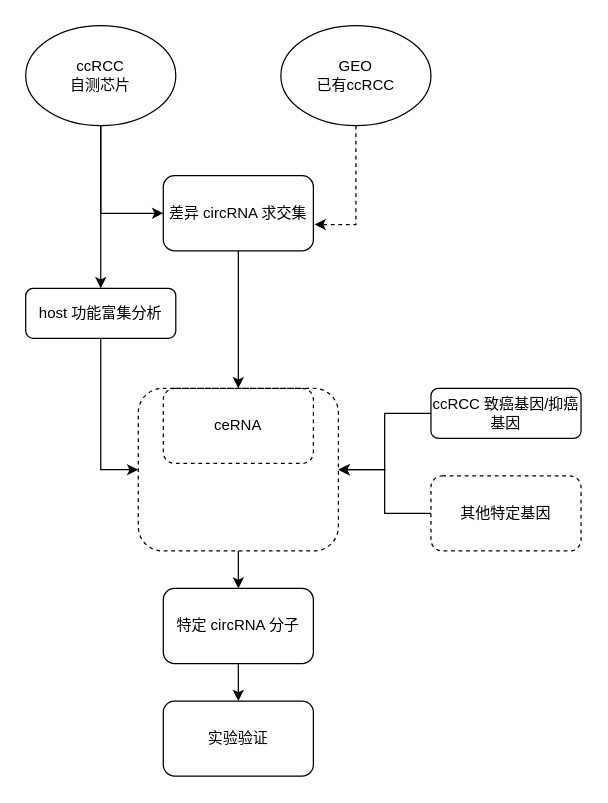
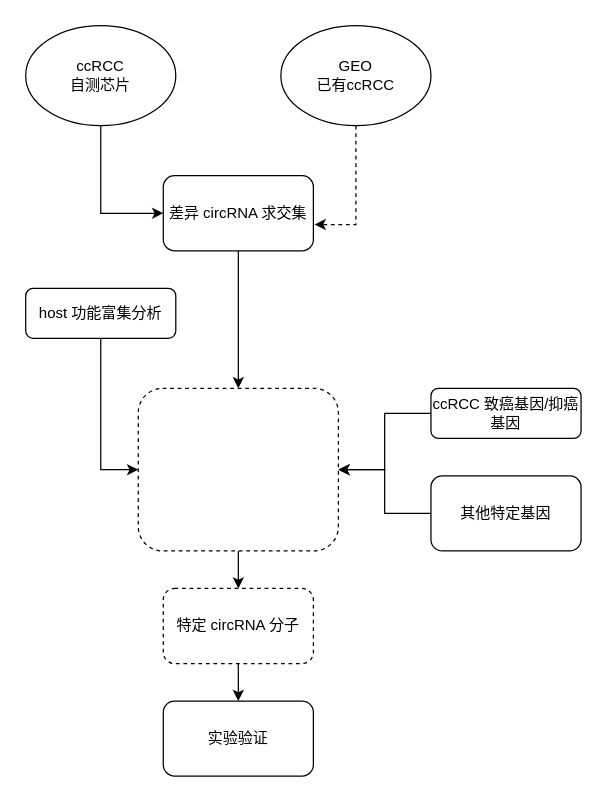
(101, 248) -> none
(238, 426) -> none
(506, 513) -> (506, 513)
(238, 626) -> (238, 626)
